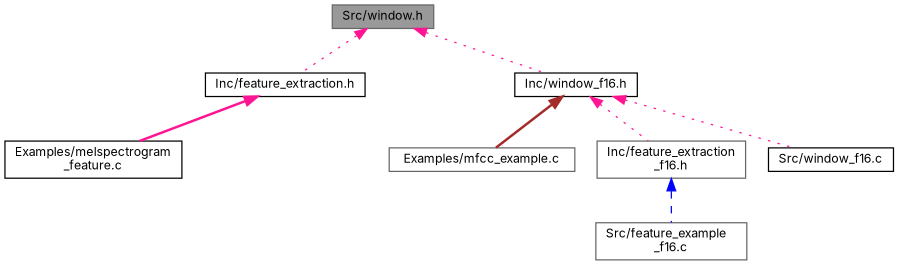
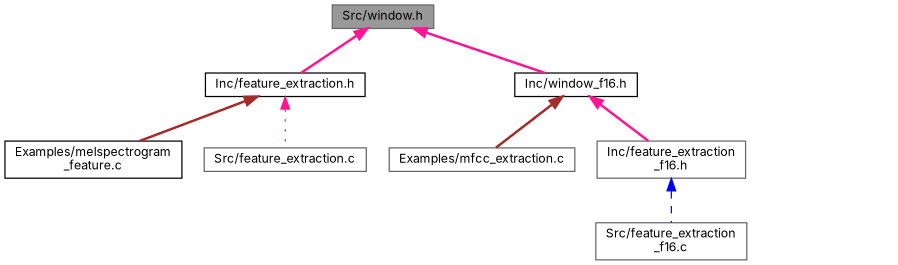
(485, 53) -> (485, 53)
(329, 54) -> (329, 54)
(193, 121) -> (193, 121)
(624, 123) -> (624, 123)
none -> (285, 160)
(482, 160) -> (482, 160)
(831, 160) -> none
(671, 241) -> (671, 241)
